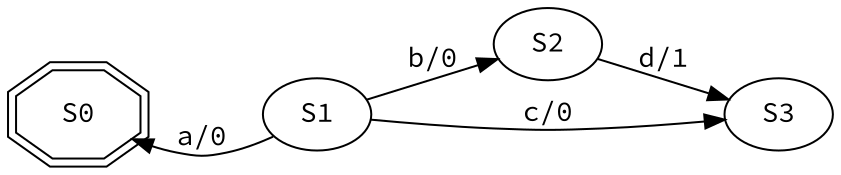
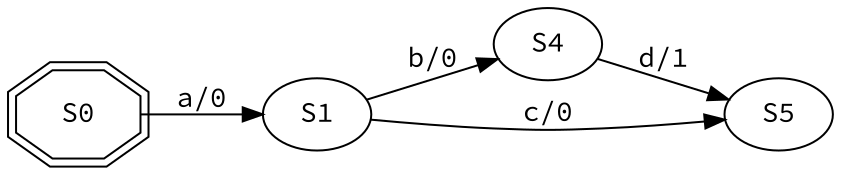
(548, 44) -> (548, 44)
(779, 114) -> (779, 114)
(213, 155) -> (192, 114)
